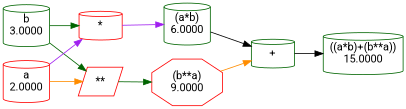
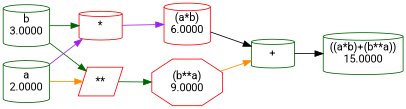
(187, 24) -> (187, 24)
(26, 82) -> (26, 82)
